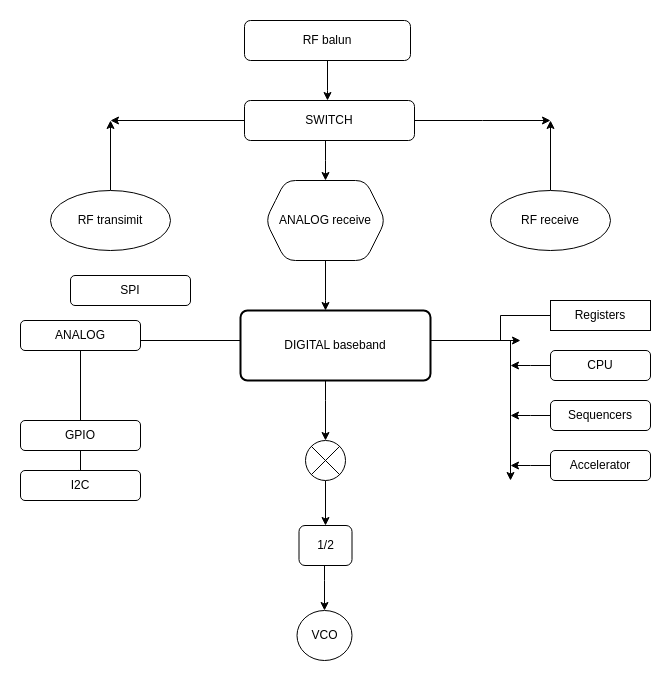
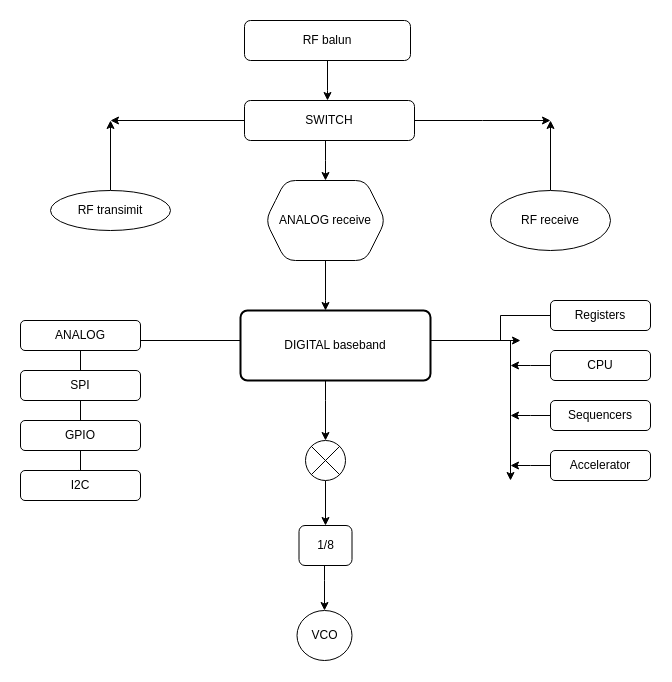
(111, 221) -> (111, 211)
(131, 291) -> (81, 386)
(601, 316) -> (601, 316)
(326, 546) -> (326, 546)
